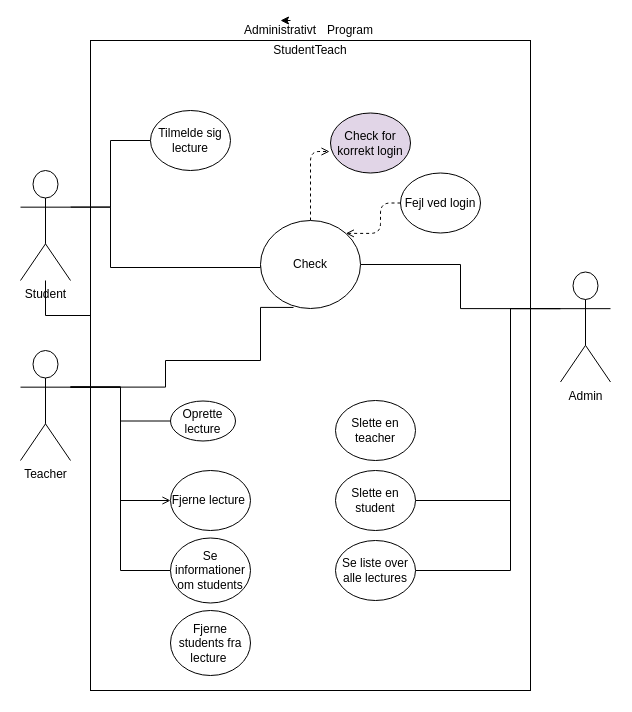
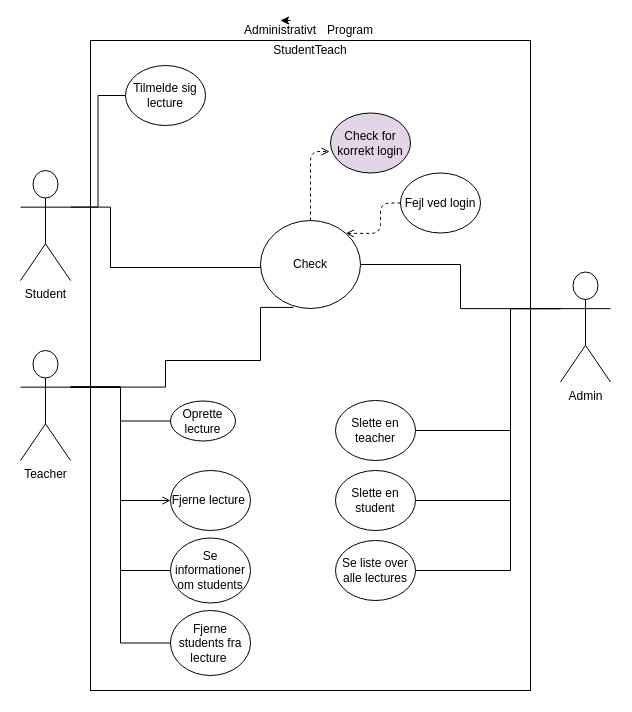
(191, 141) -> (166, 96)
(52, 316) -> (121, 632)
none -> (463, 431)
